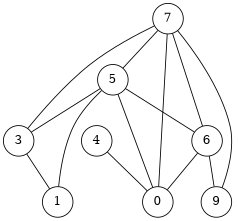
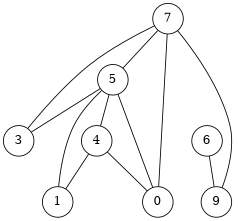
(188, 80) -> none
(156, 108) -> (105, 110)
(38, 171) -> (77, 171)
(182, 171) -> none
